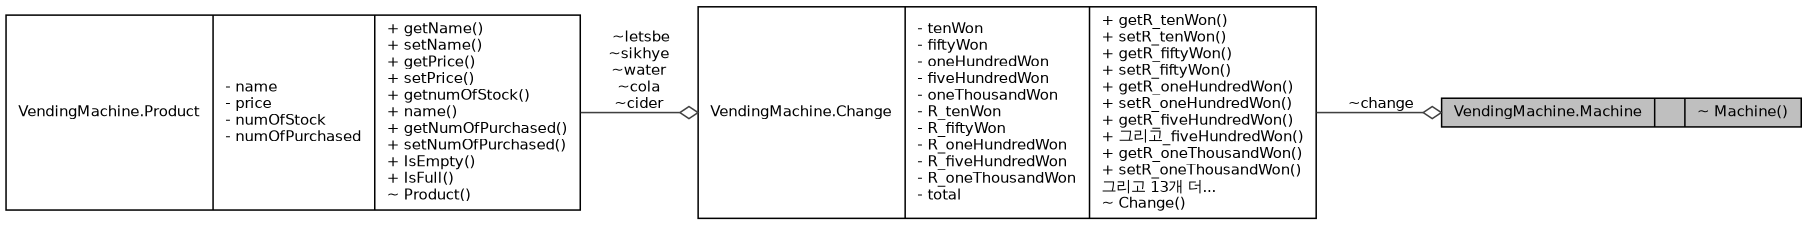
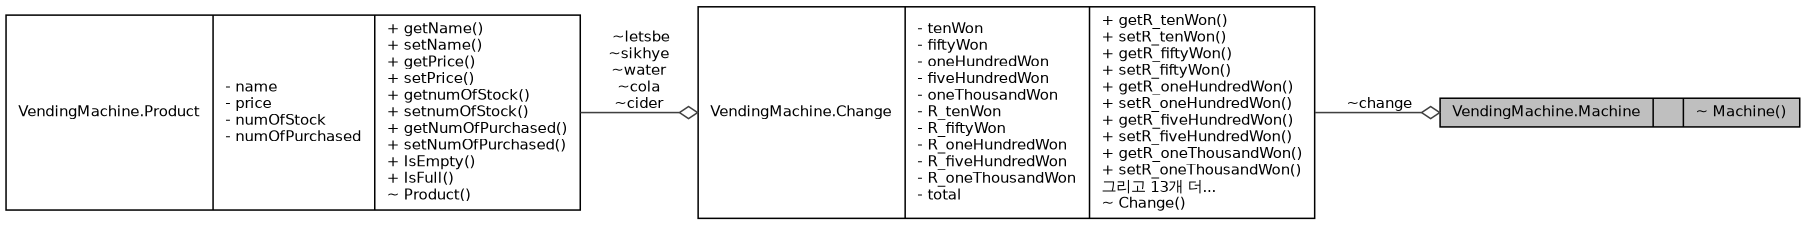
(422, 112) -> (458, 112)
(1203, 137) -> (1198, 137)
